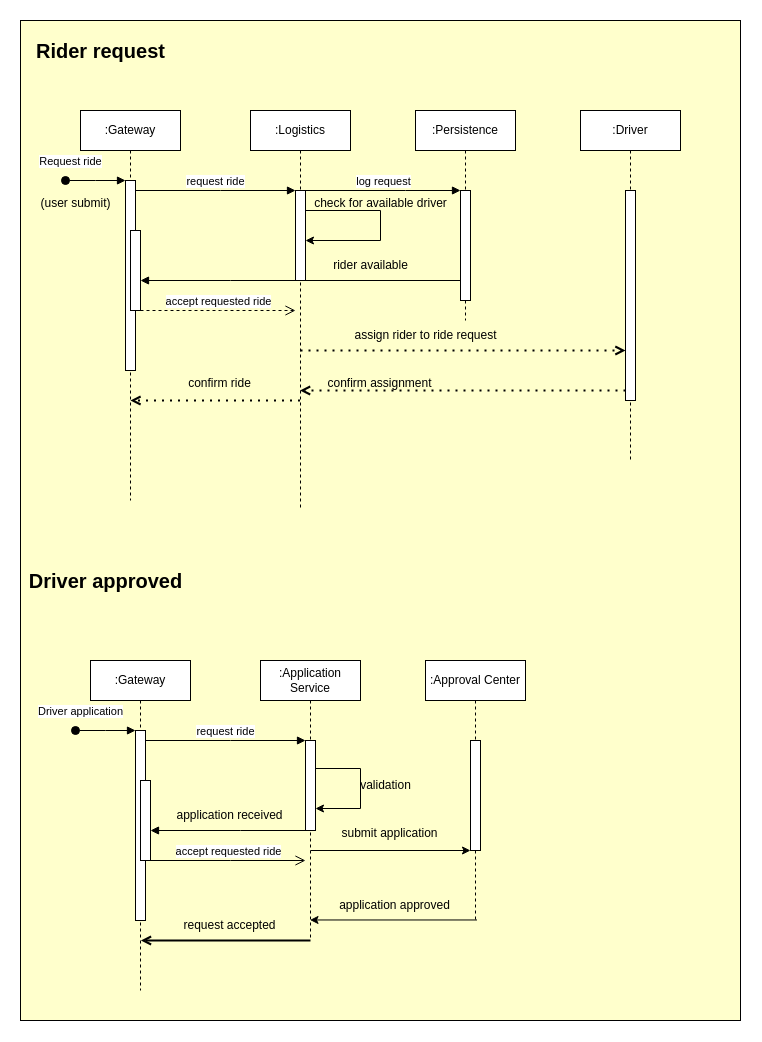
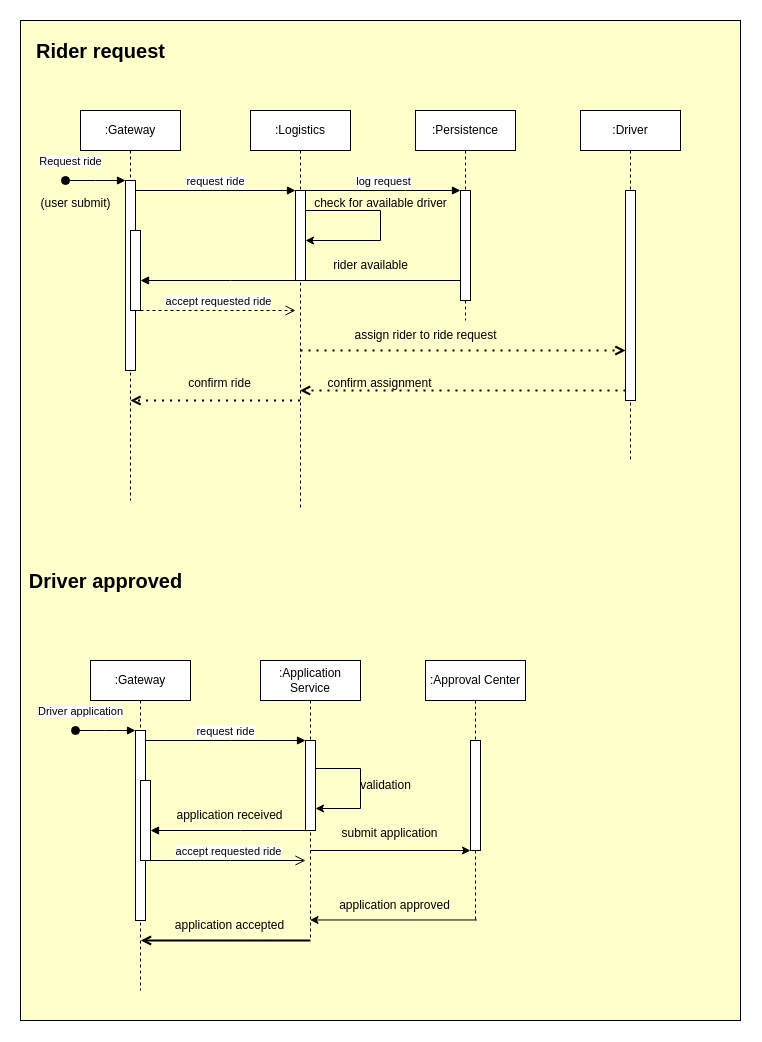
(230, 926) -> (230, 926)
